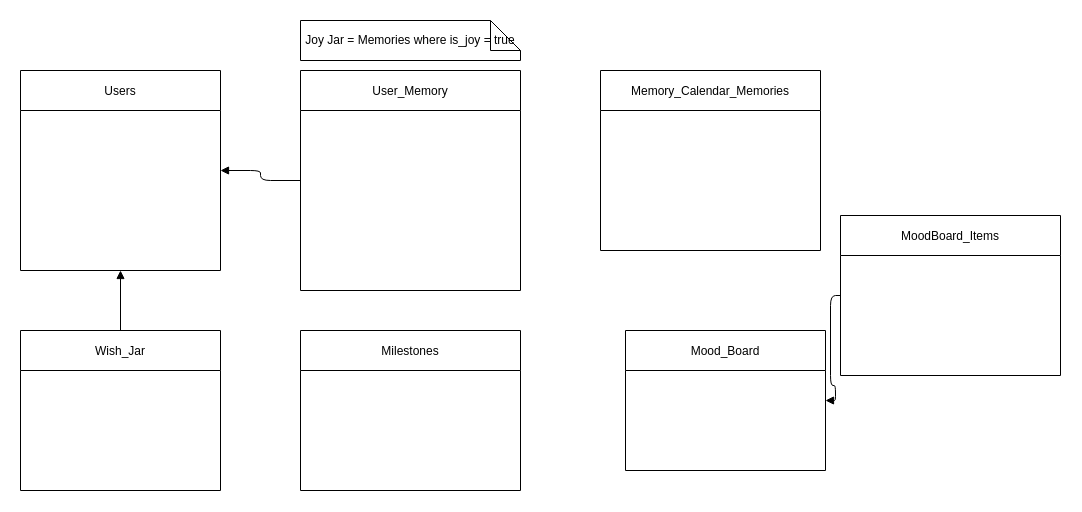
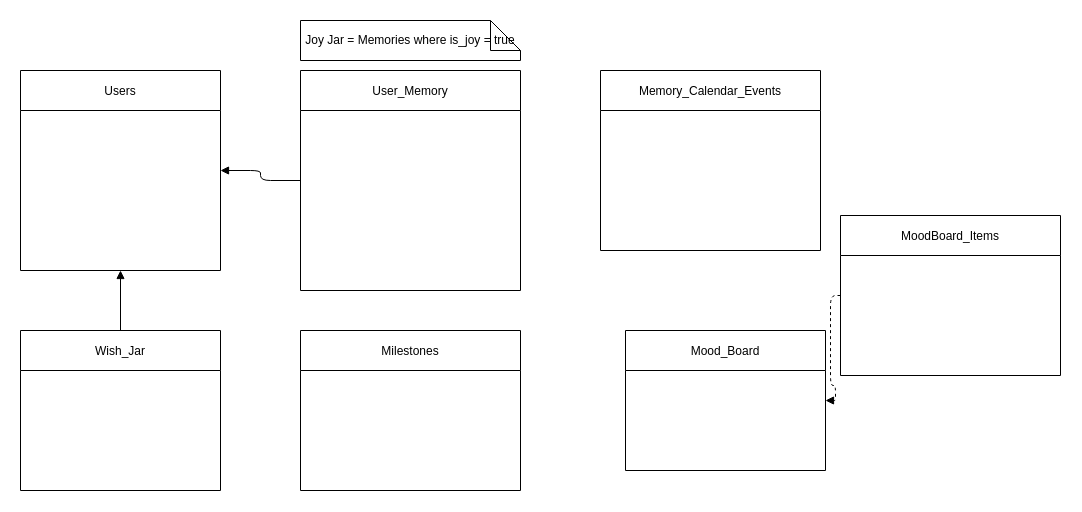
(710, 91) -> (710, 91)
(831, 352) -> (831, 352)
